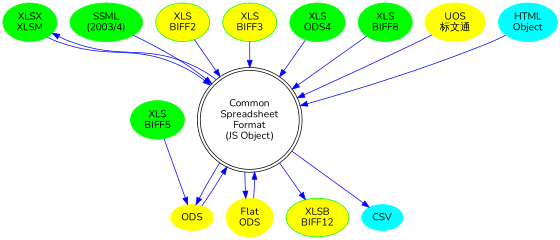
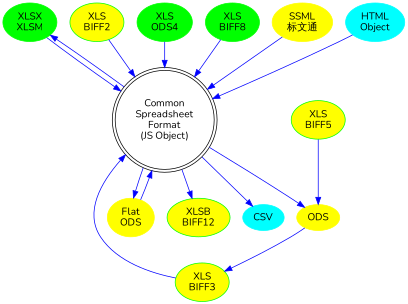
(106, 22) -> none
(455, 22) -> (302, 22)
(157, 120) -> (318, 120)
(213, 190) -> (269, 249)
